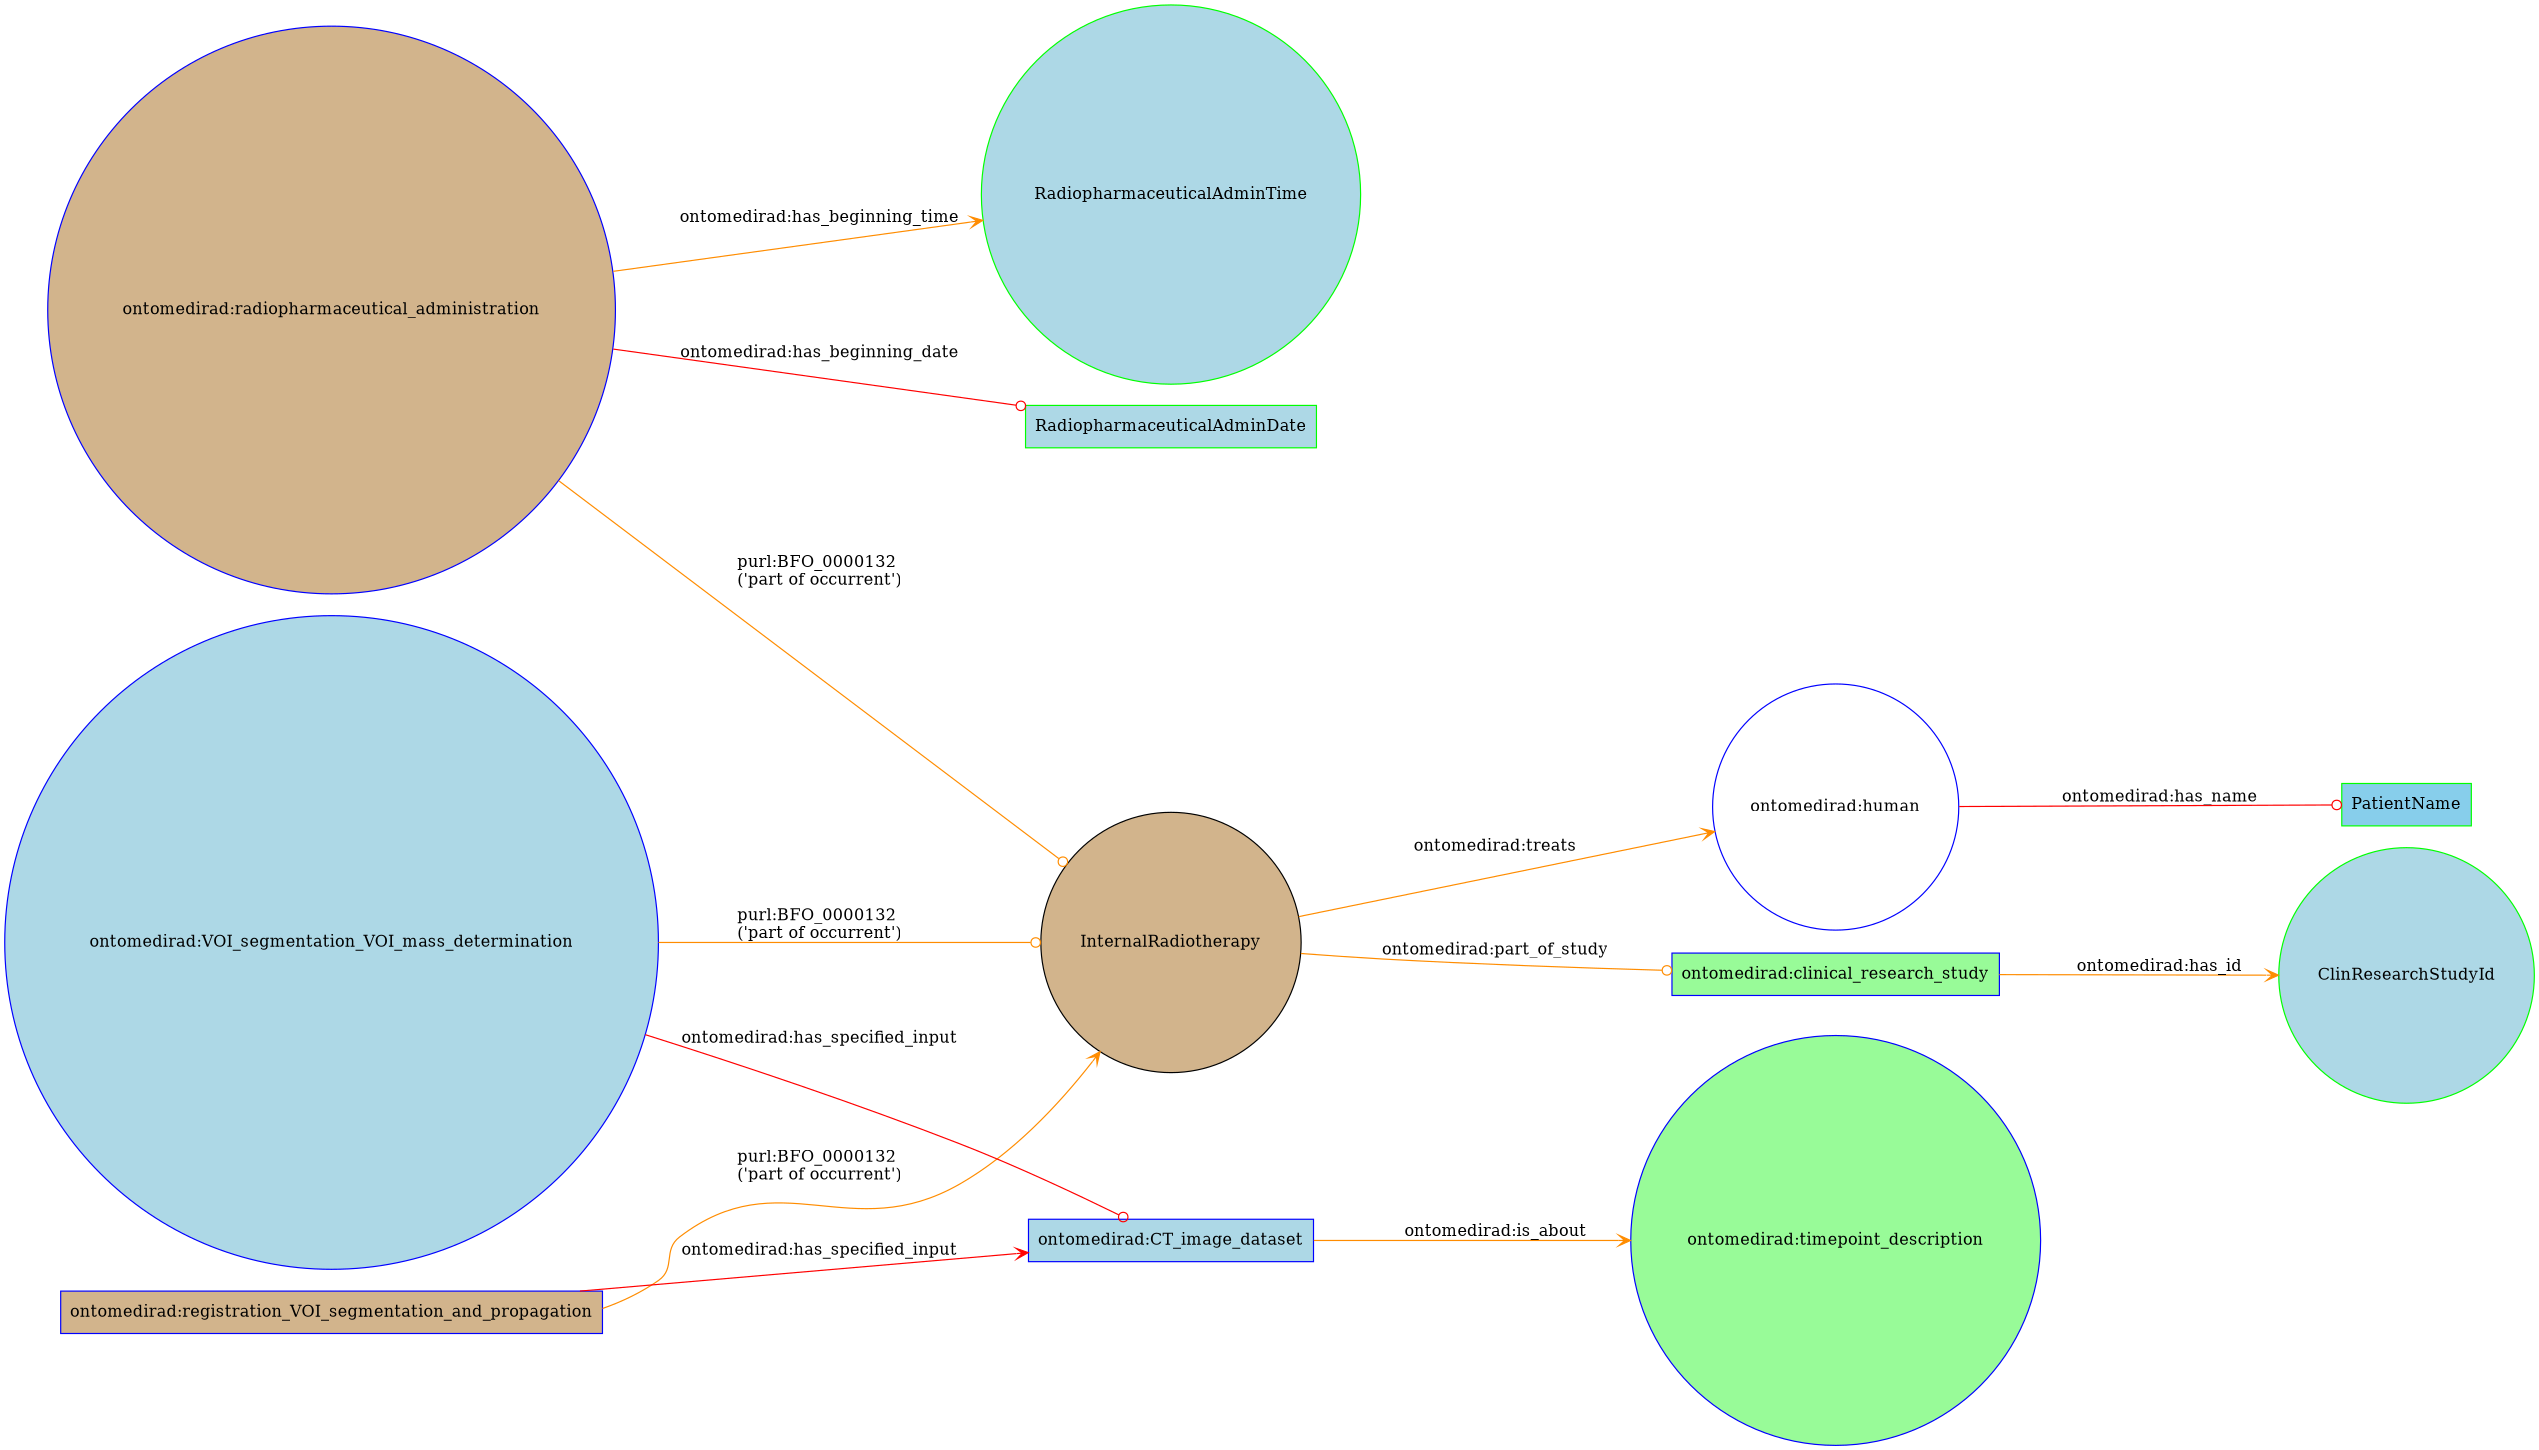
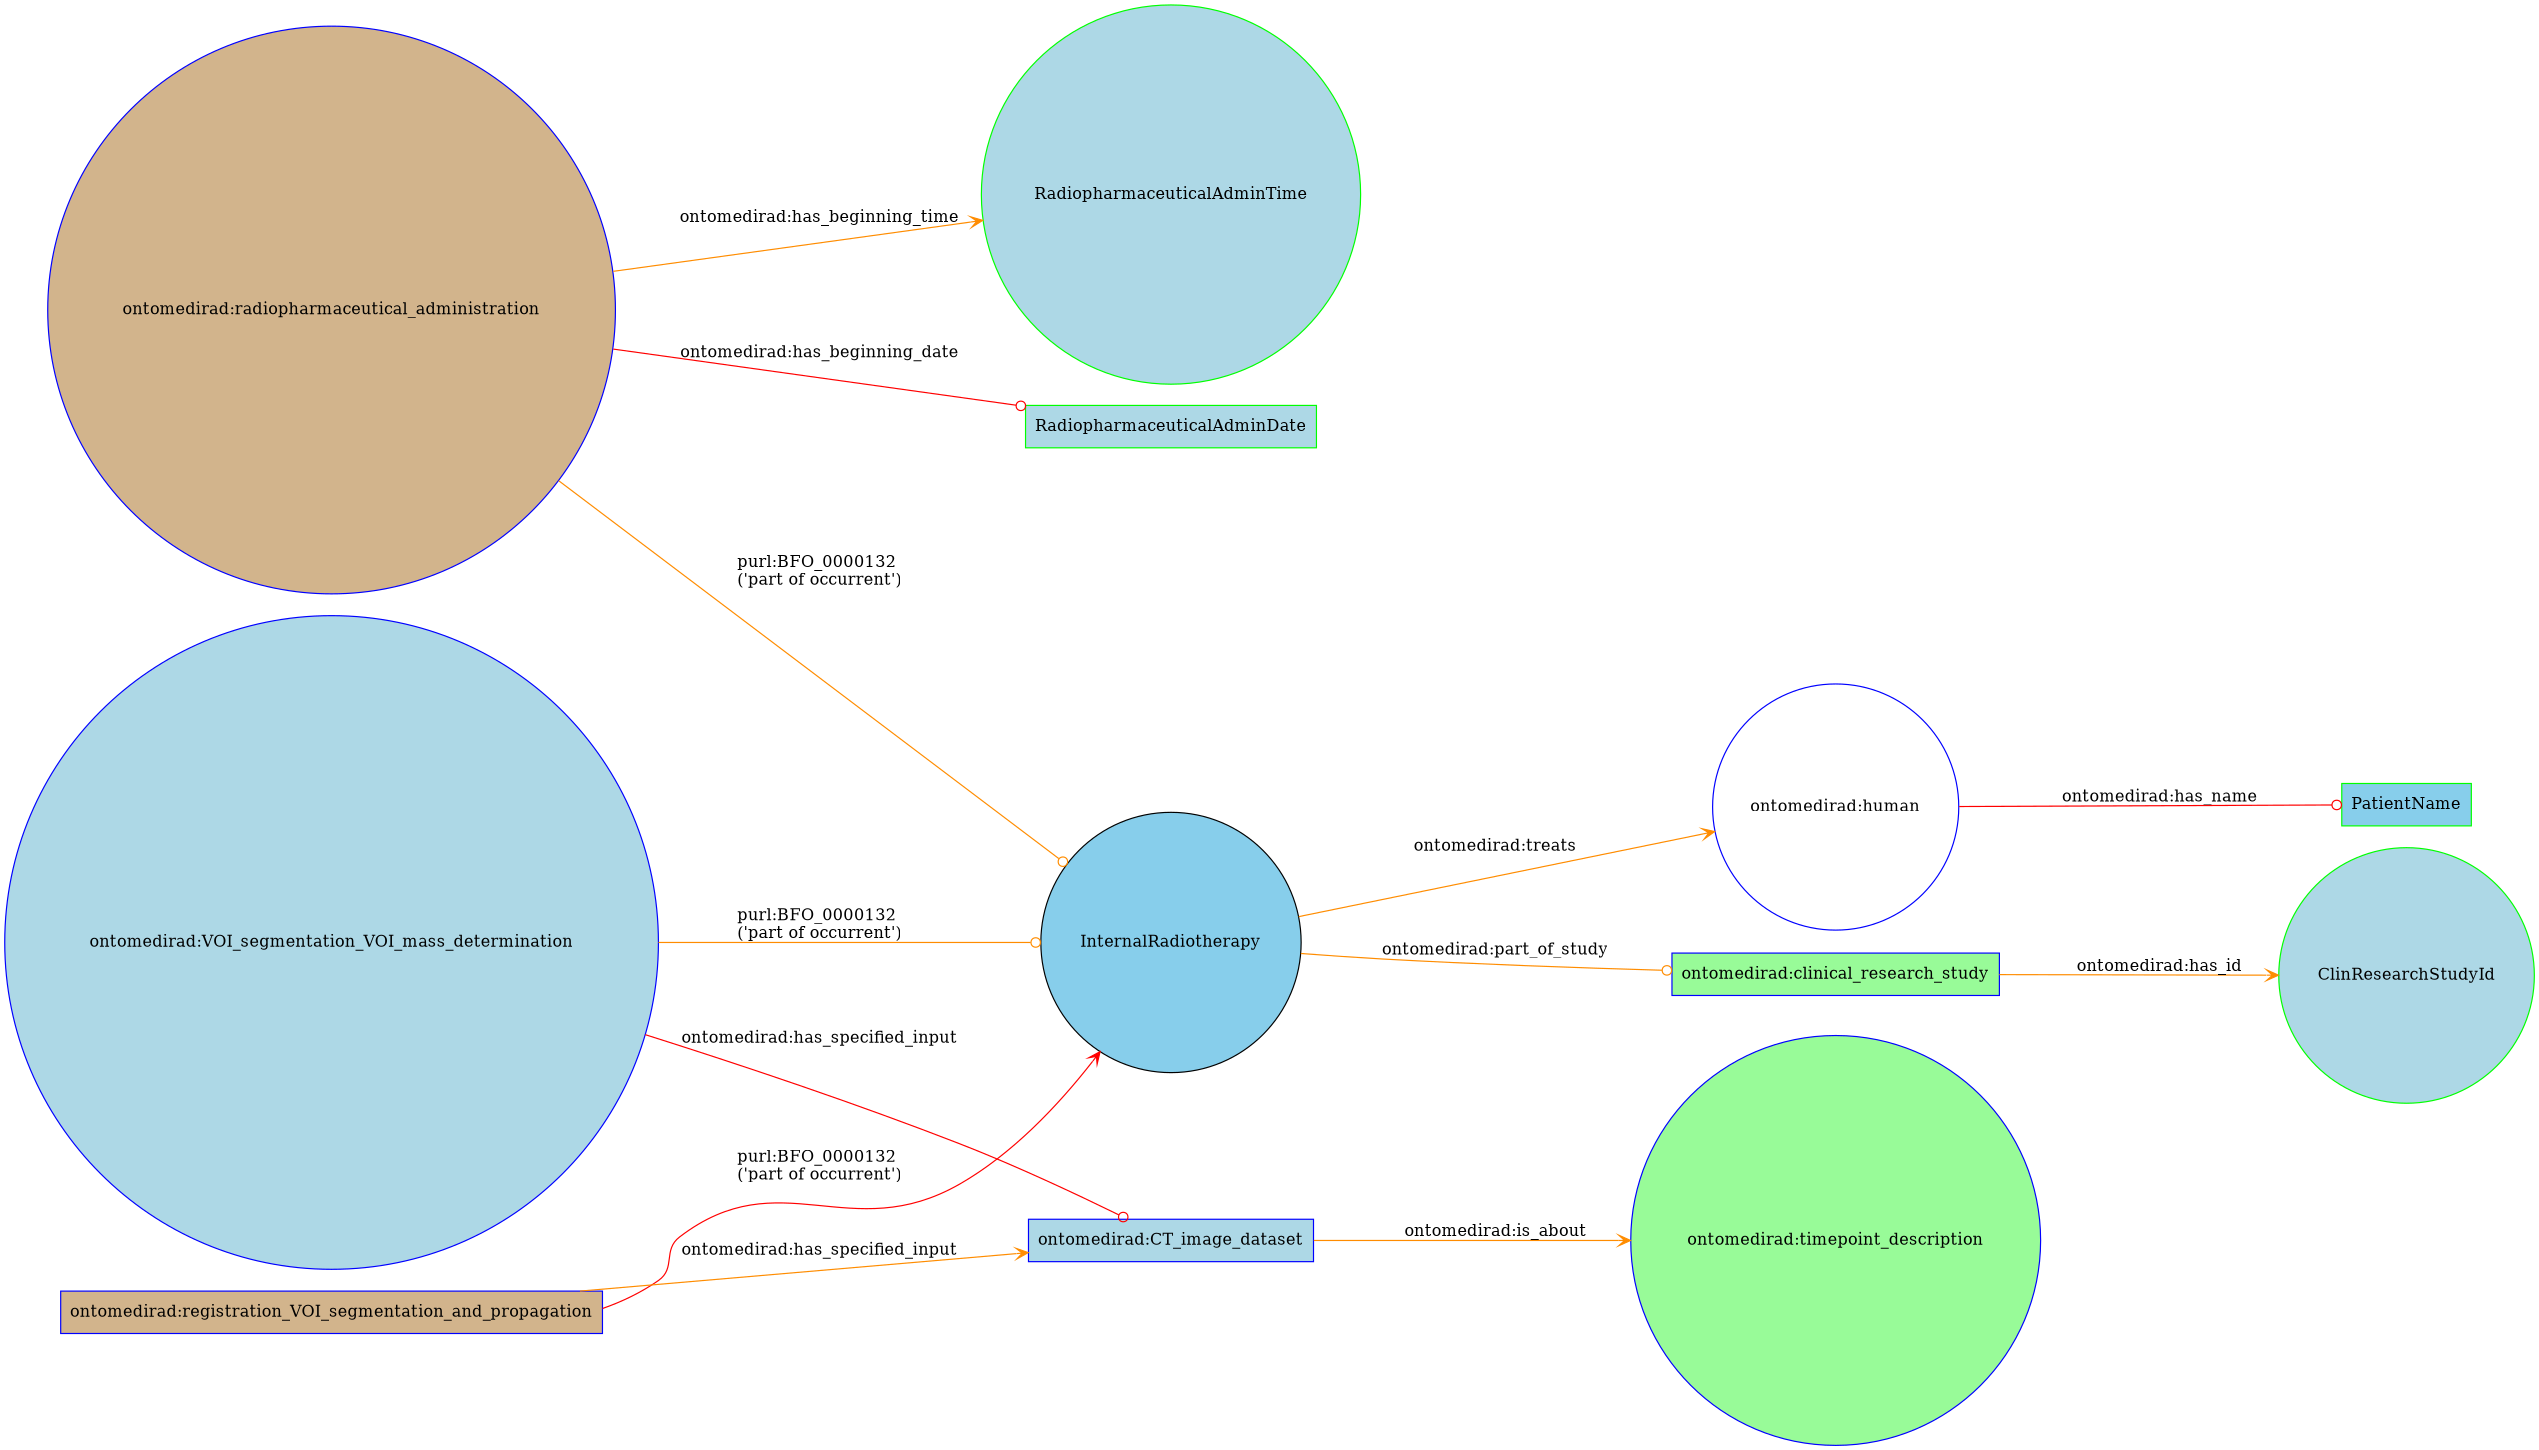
(1171, 942) -> (1171, 942)
(853, 1208) -> (853, 1208)
(798, 1272) -> (798, 1272)
